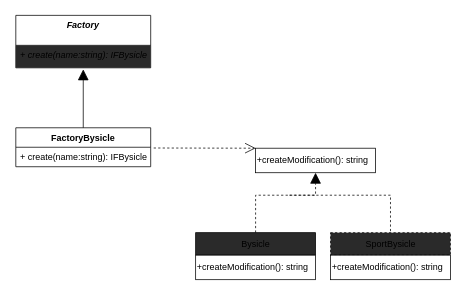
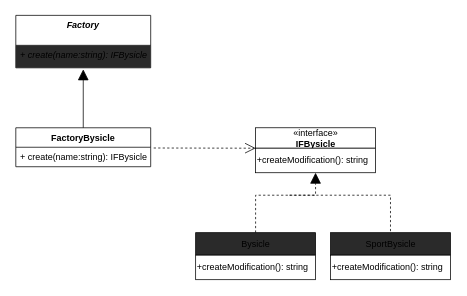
none -> (315, 138)
(390, 244) -> (390, 244)
